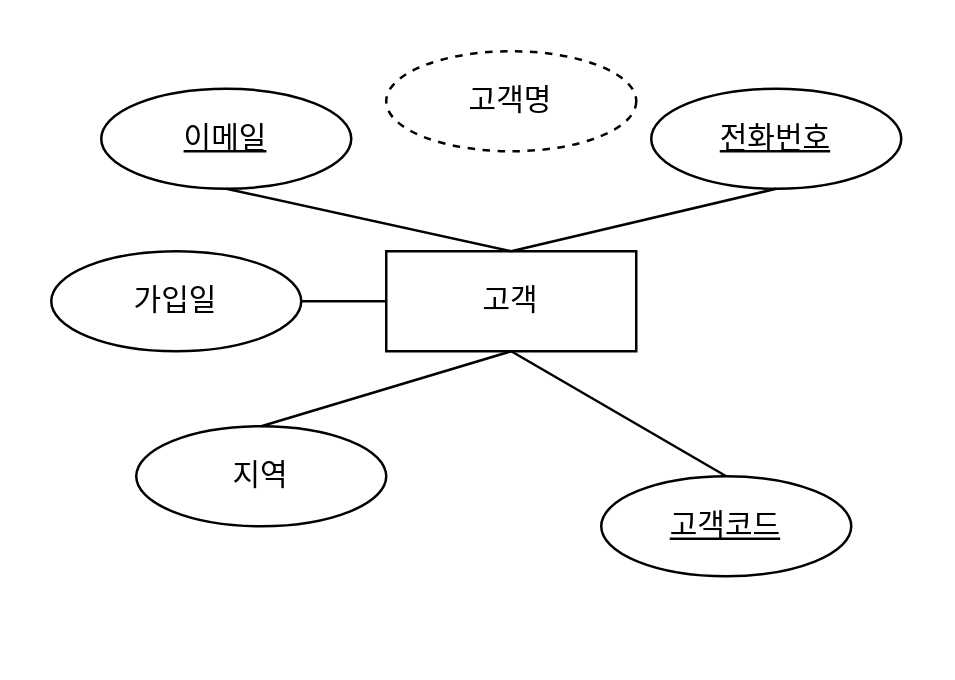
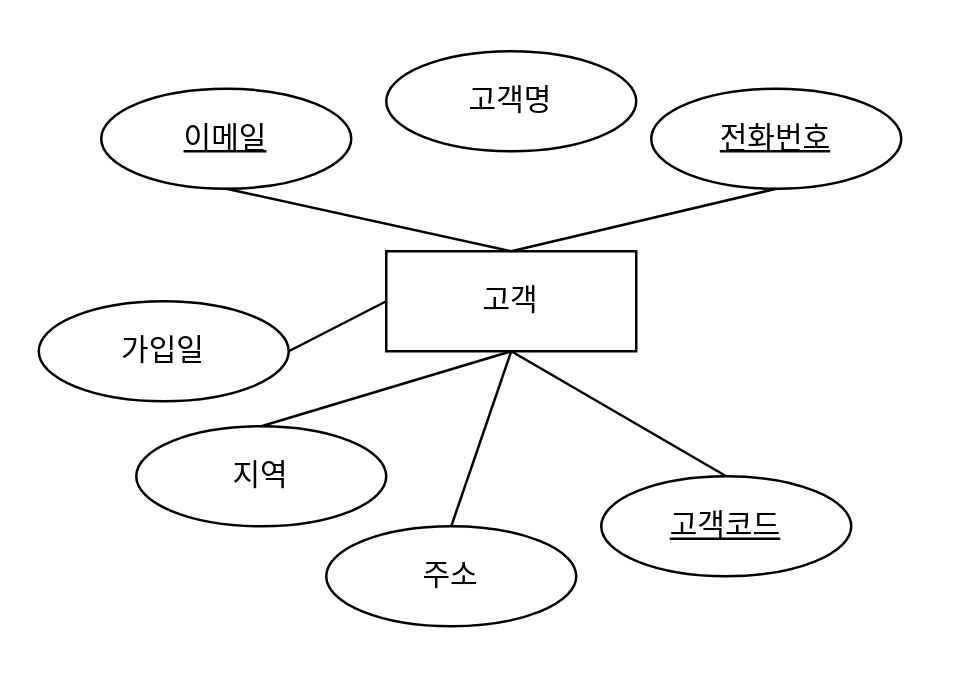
(511, 101) -> (511, 101)
(176, 301) -> (164, 351)
none -> (481, 440)
none -> (451, 576)
